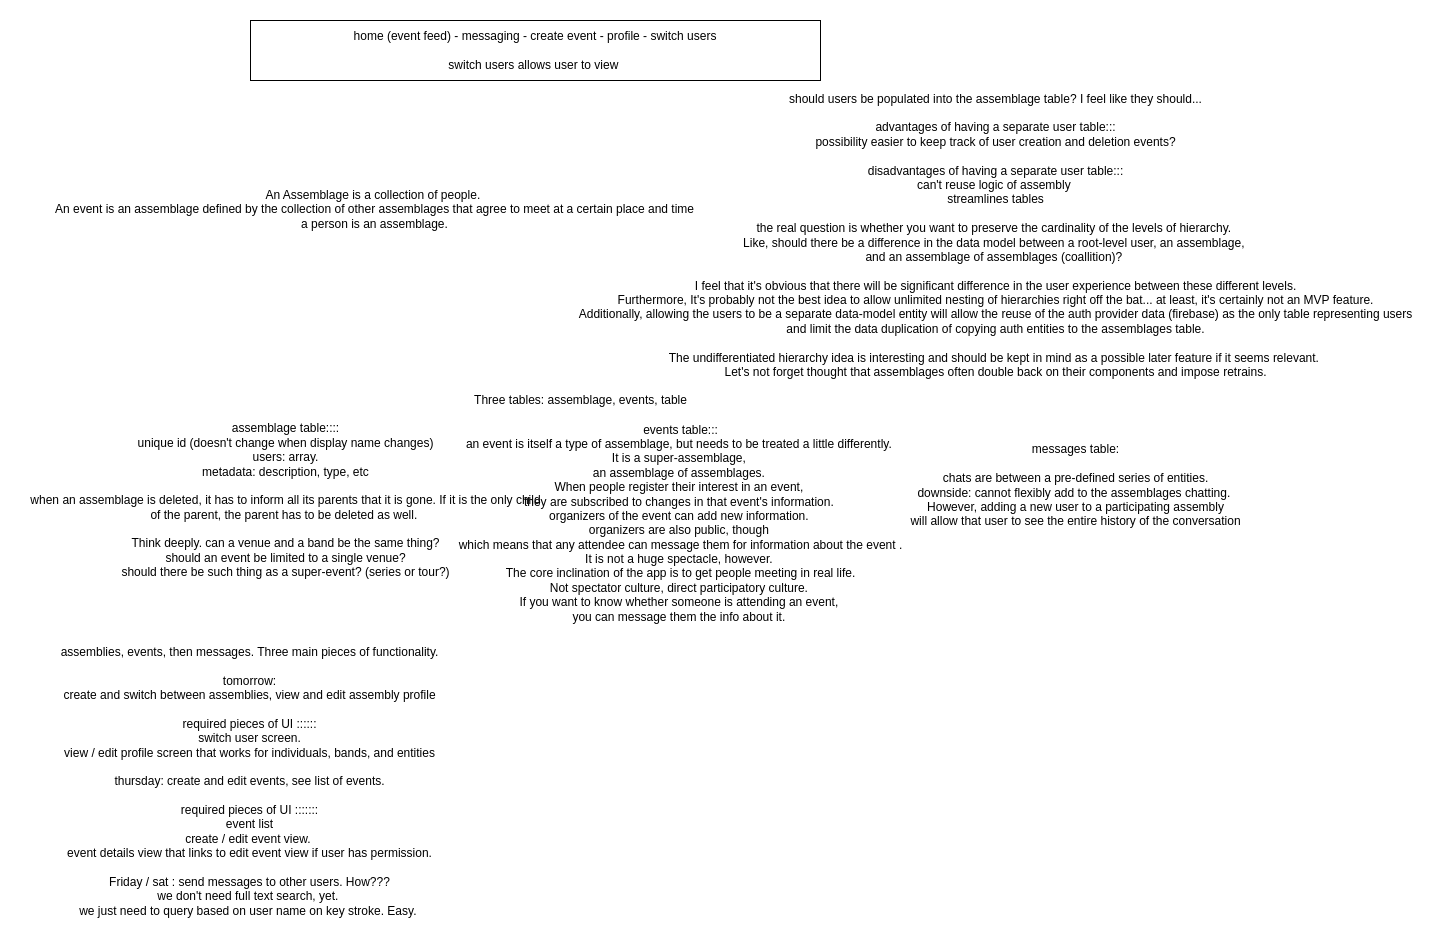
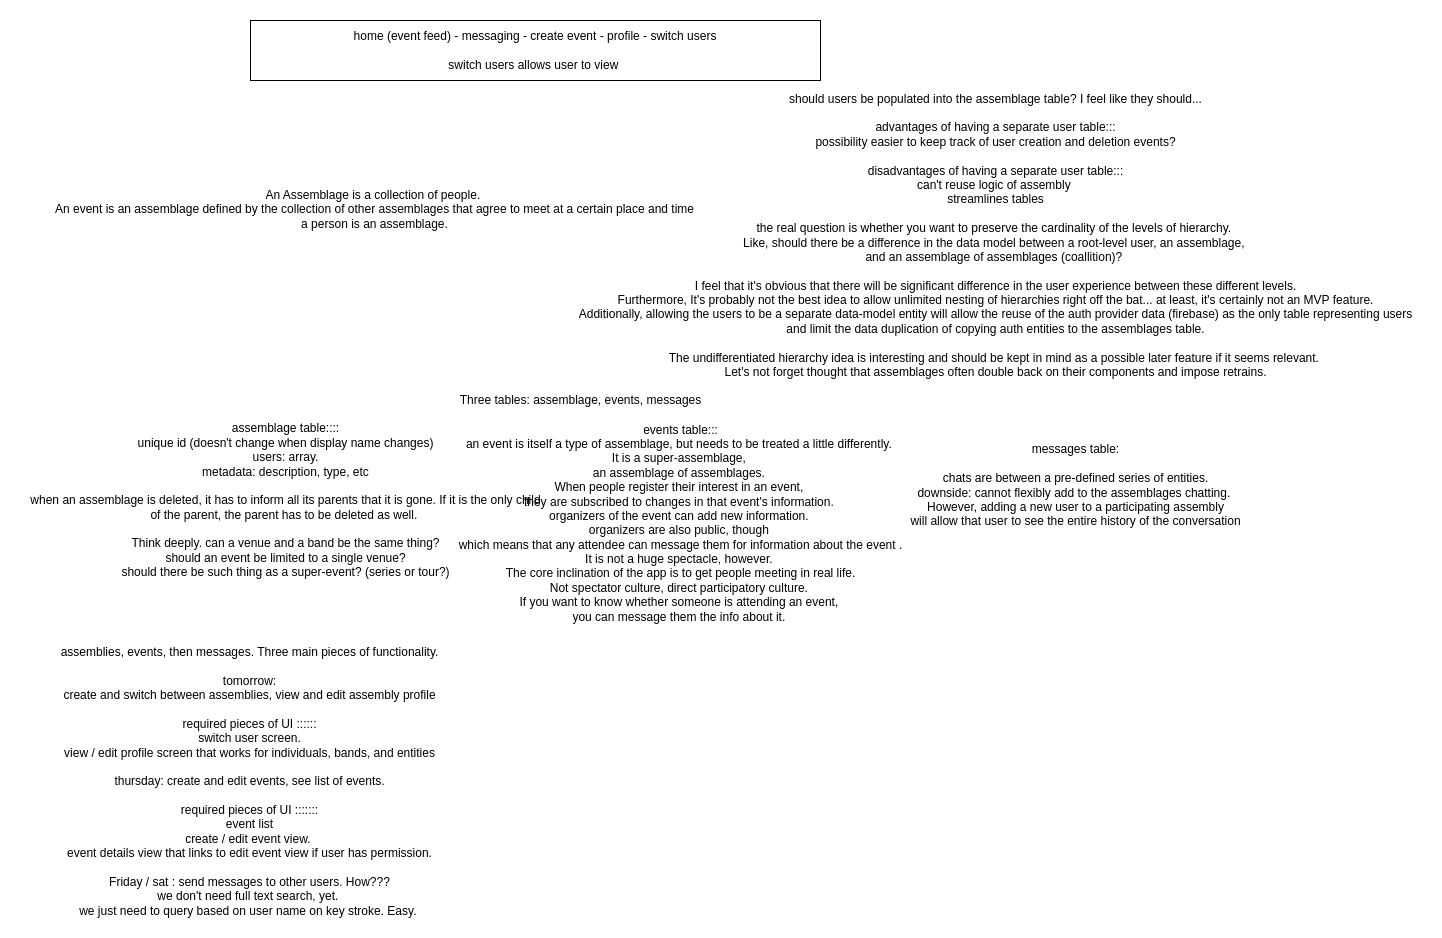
(581, 401) -> (581, 401)
